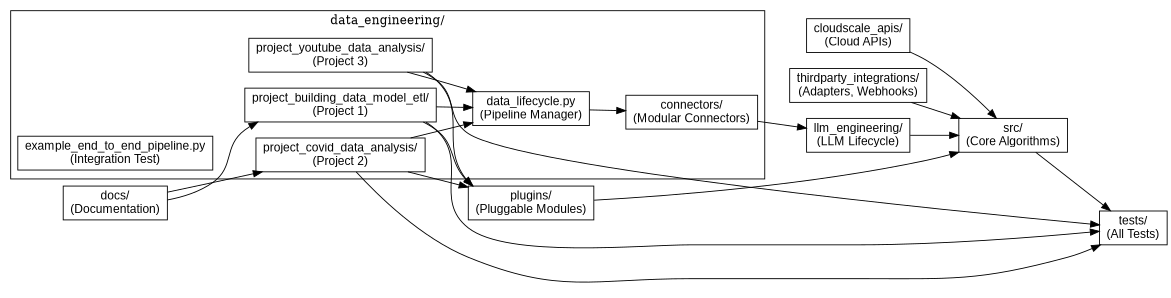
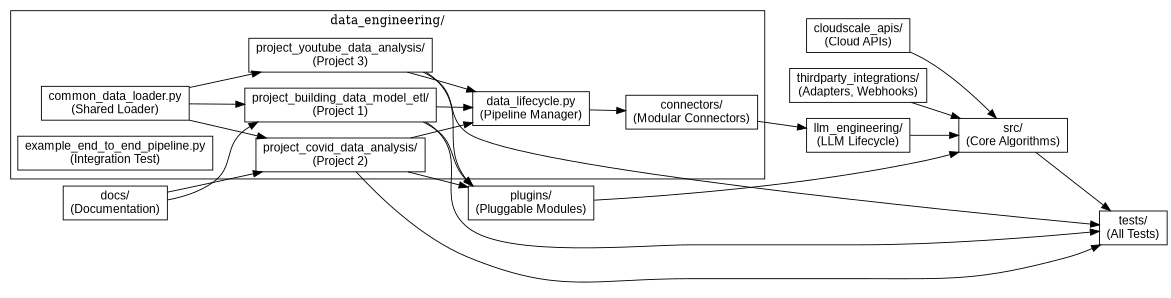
none -> (115, 103)
